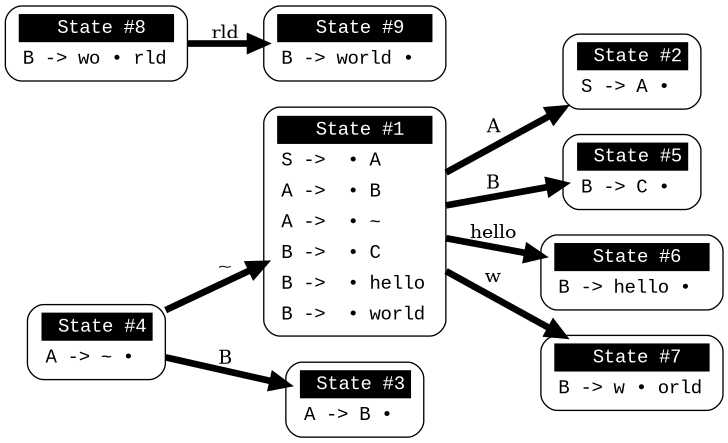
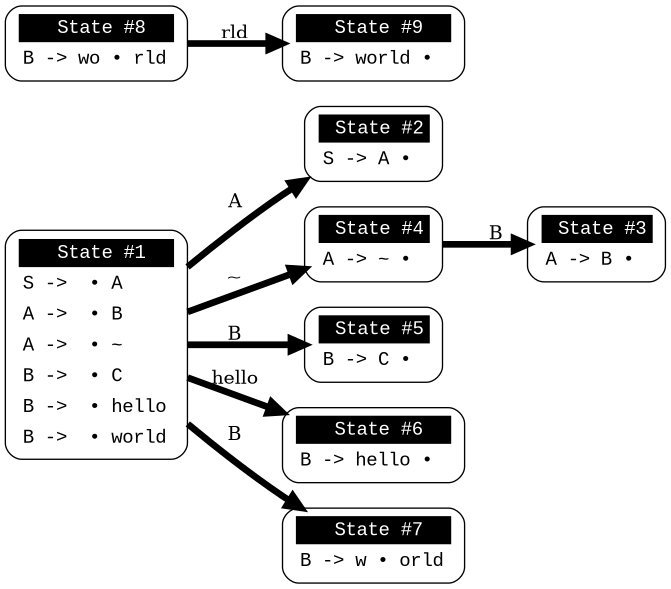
(493, 277) -> (235, 435)
(208, 290) -> (240, 293)
